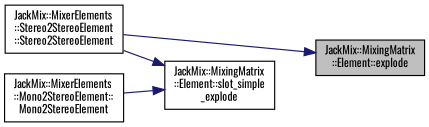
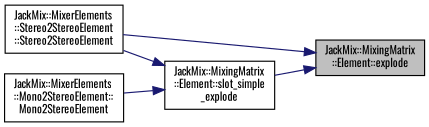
none -> (290, 73)
